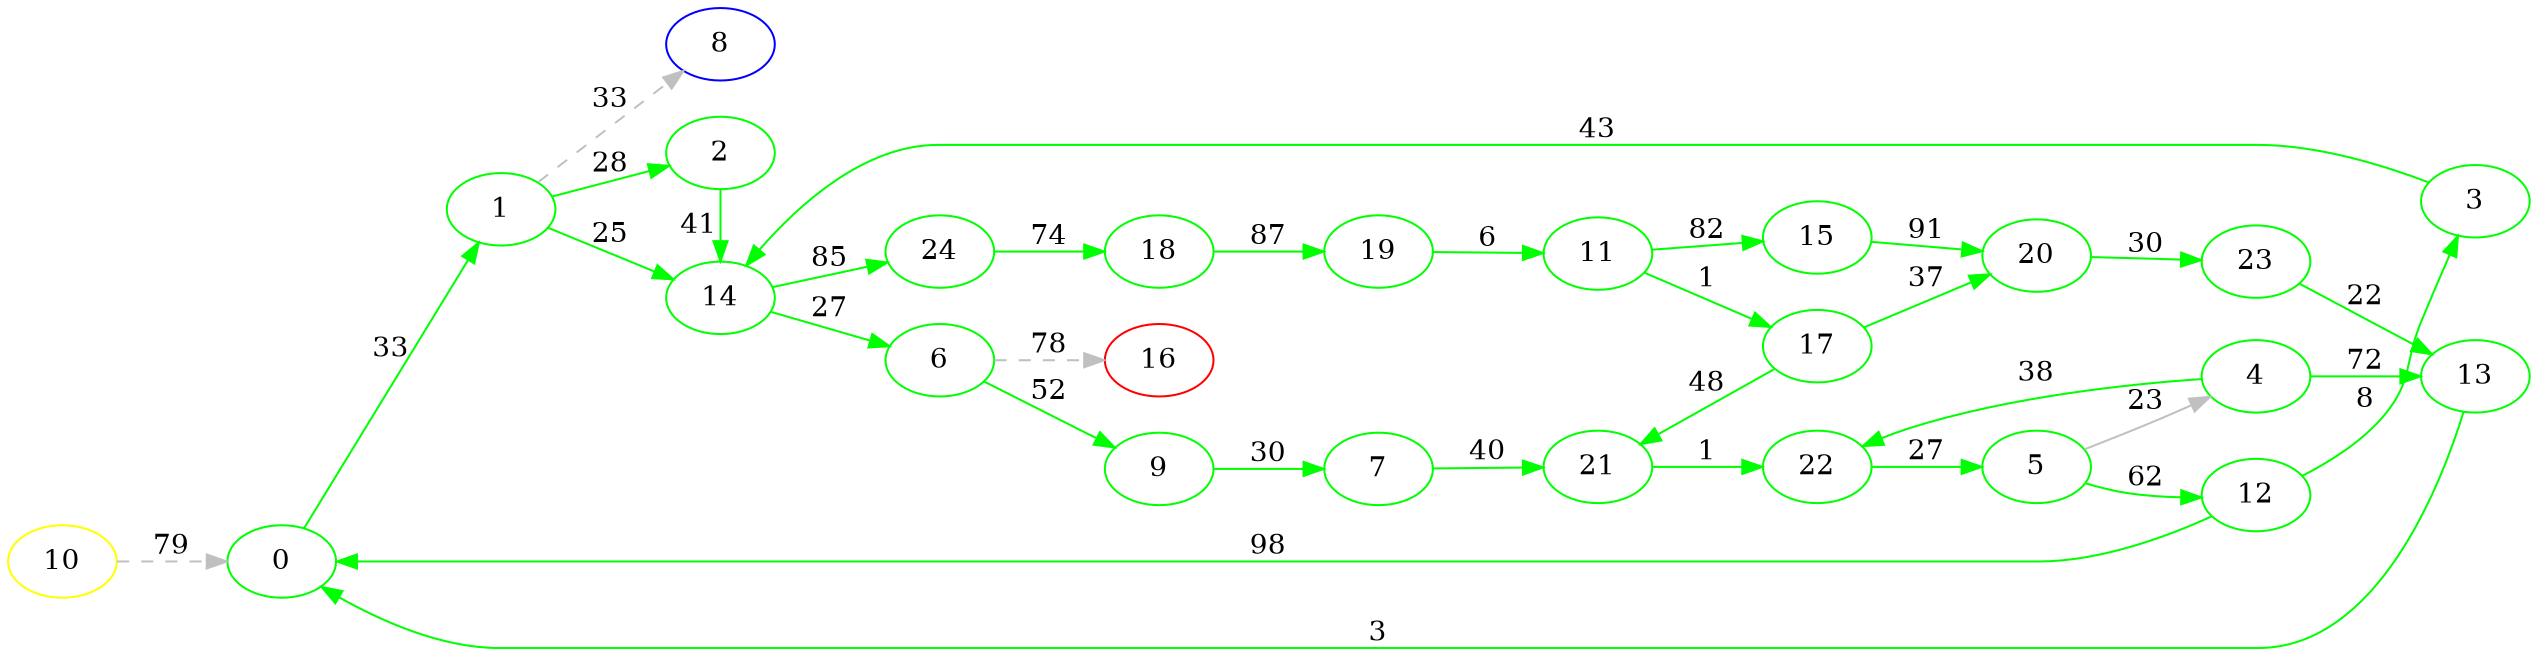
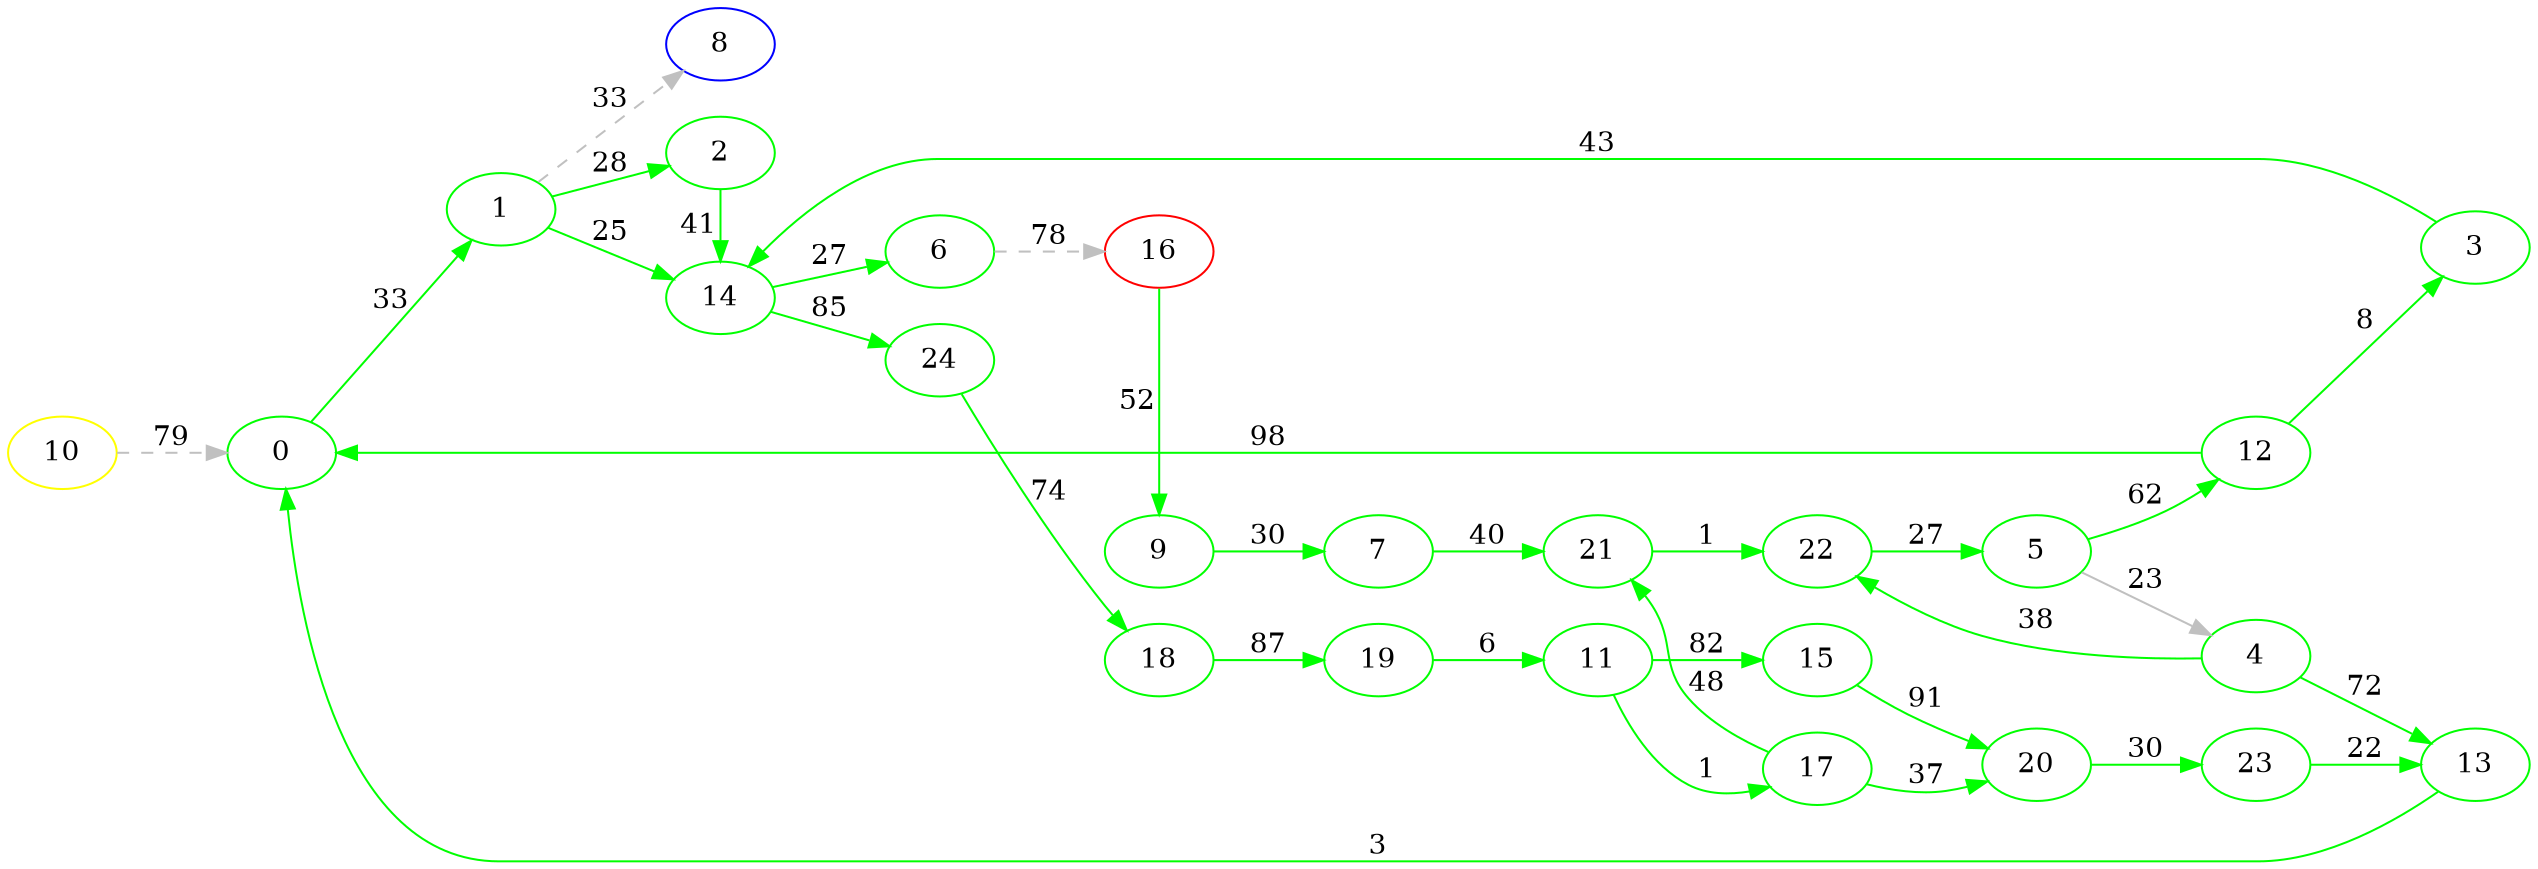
(1040, 410) -> (1159, 391)
